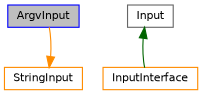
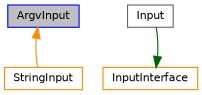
(51, 42) -> (36, 53)
(143, 53) -> (158, 42)
